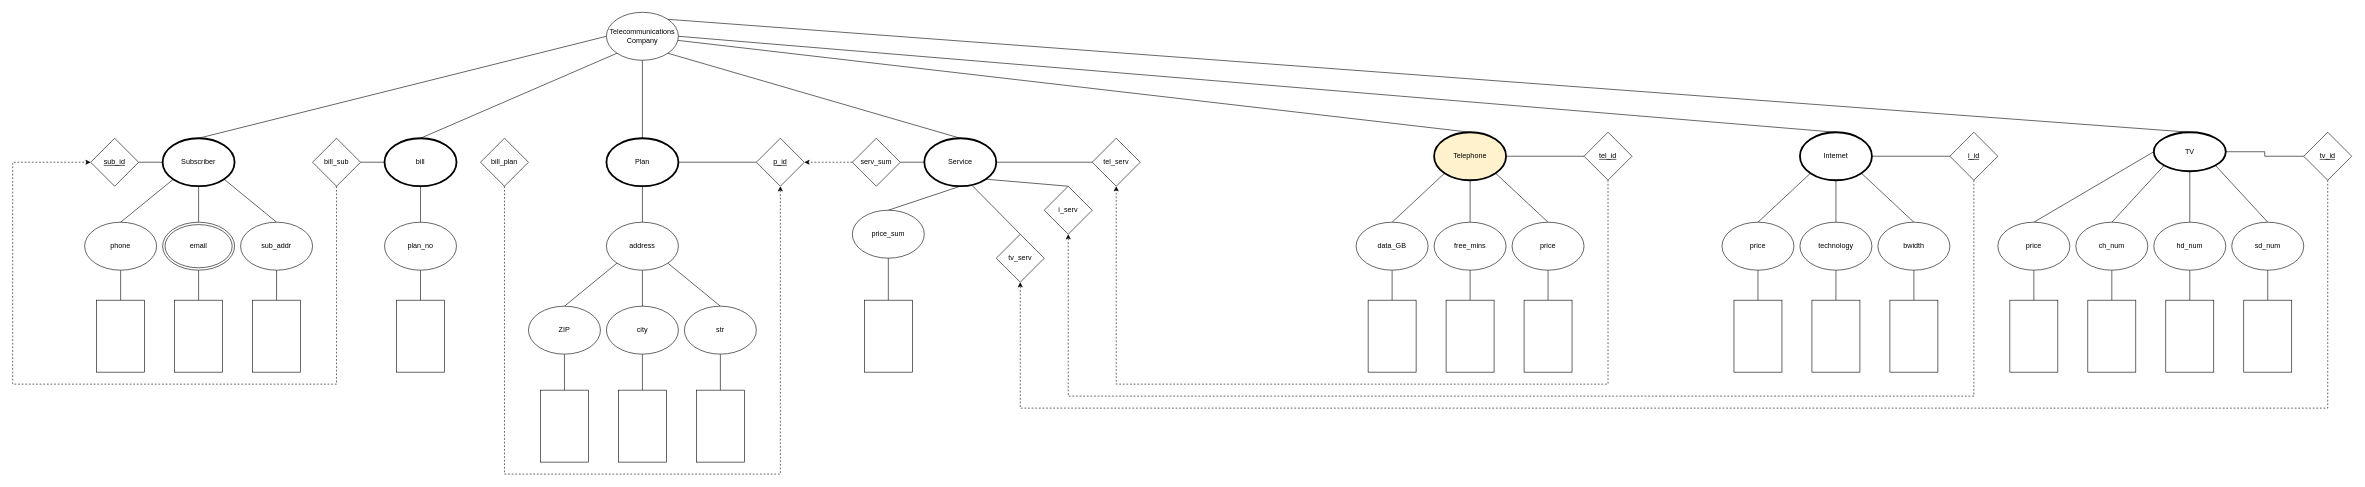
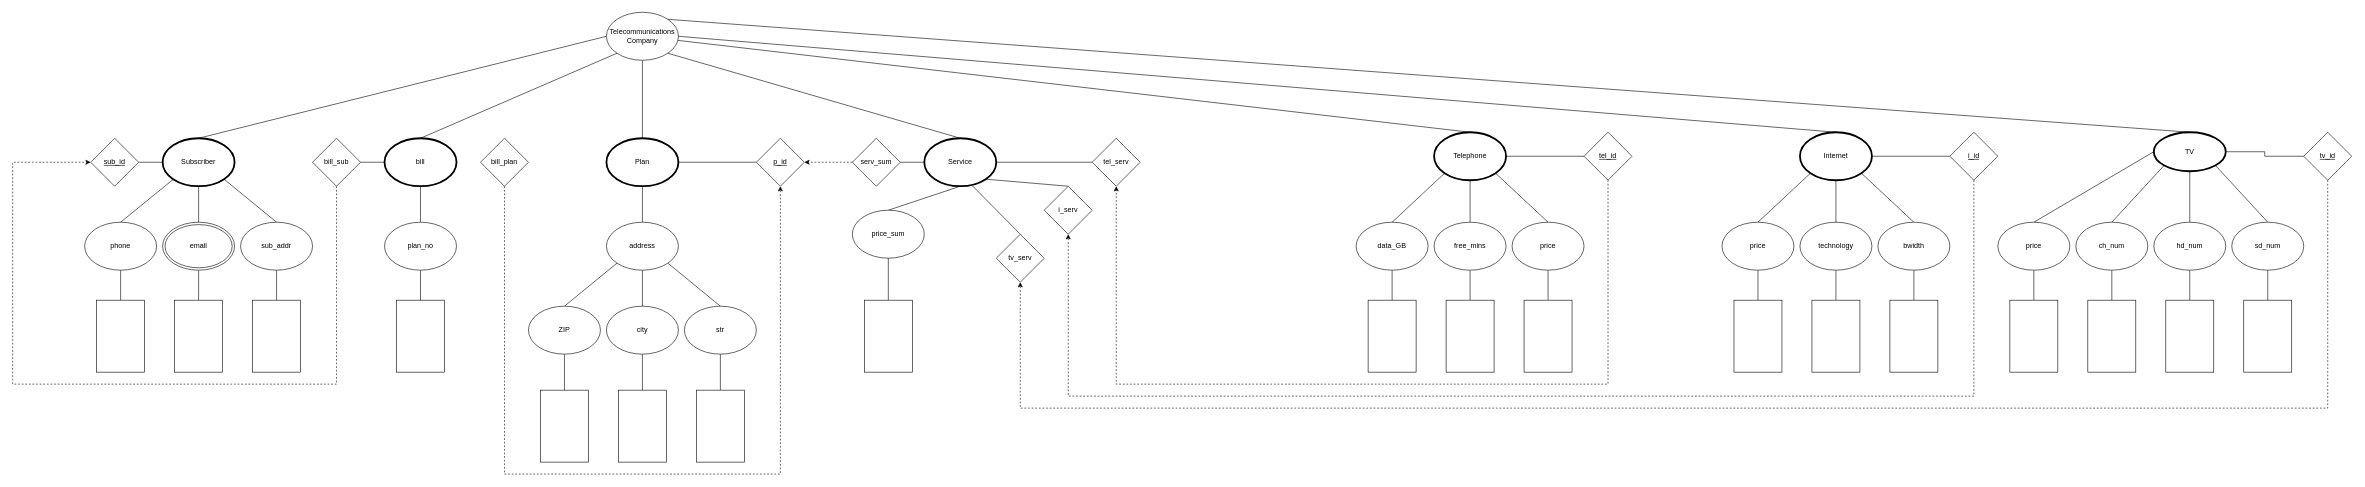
(1470, 156) -> (1470, 156)
